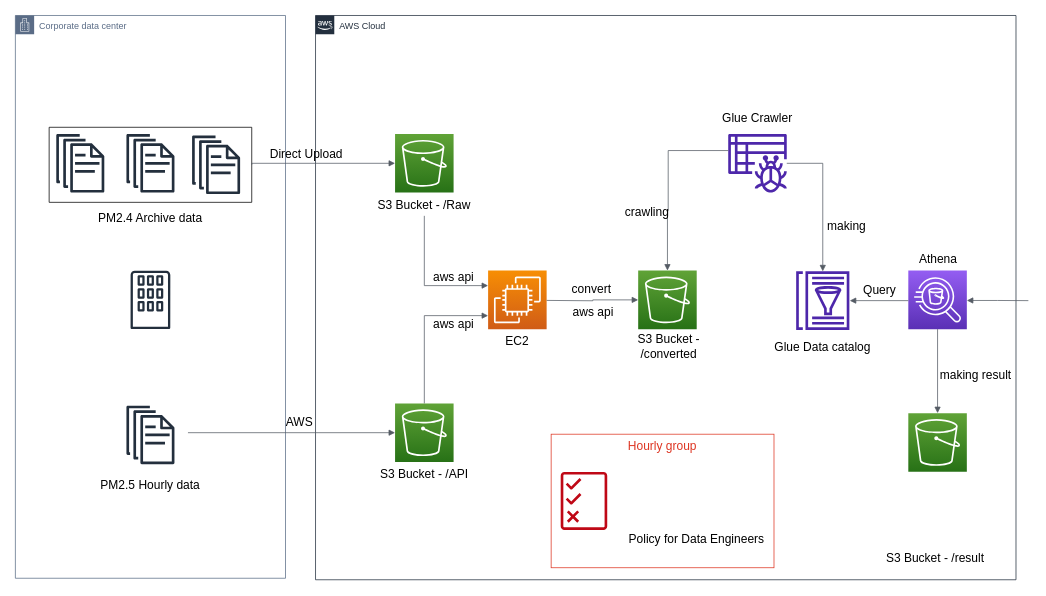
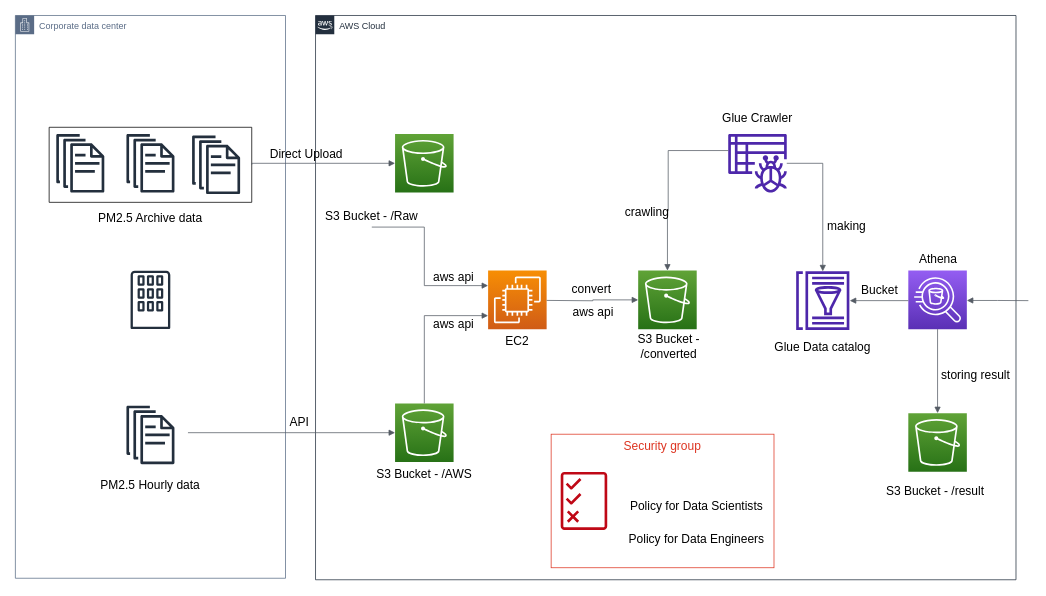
(424, 204) -> (372, 216)
(150, 218) -> (150, 218)
(879, 290) -> (879, 290)
(975, 375) -> (975, 375)
(301, 421) -> (301, 421)
(662, 446) -> (662, 446)
(424, 474) -> (424, 474)
none -> (696, 505)
(935, 558) -> (935, 490)
